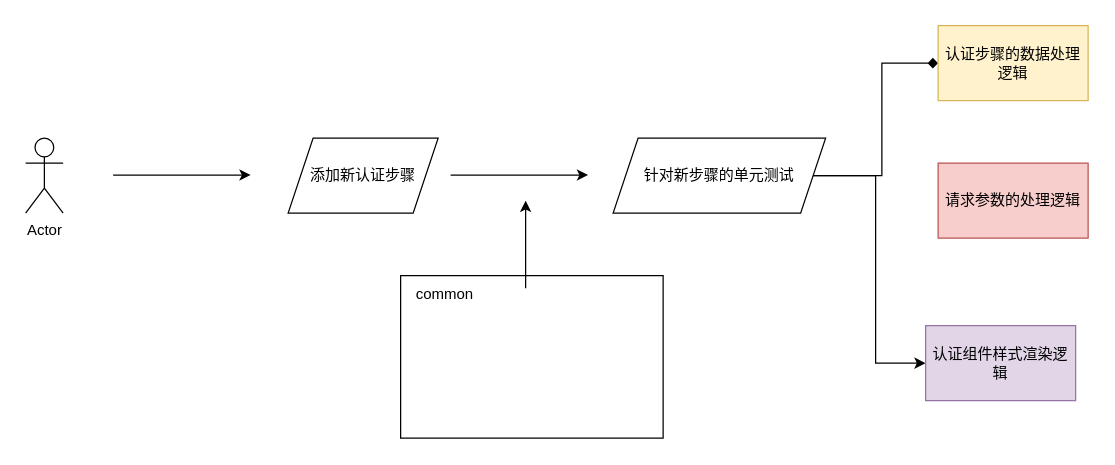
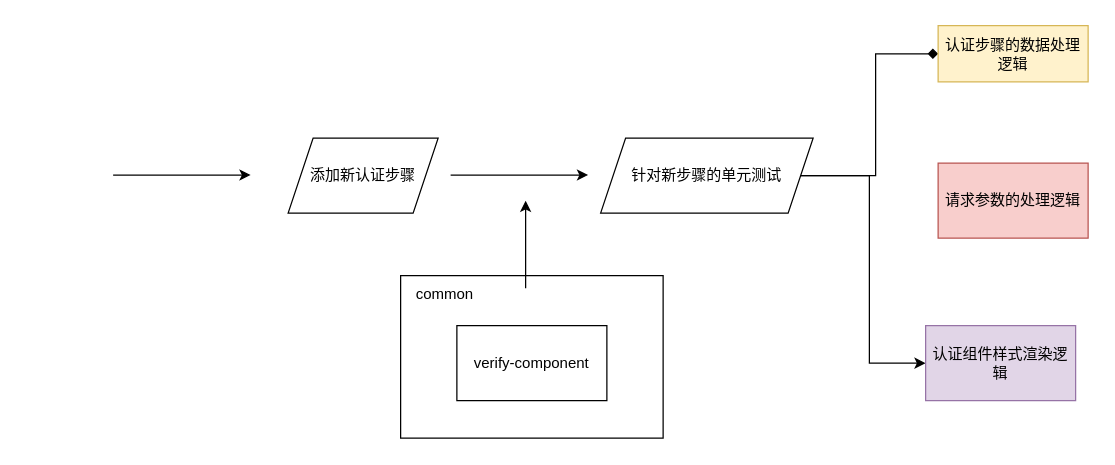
(1013, 63) -> (1013, 54)
(44, 176) -> none
(719, 176) -> (707, 176)
none -> (532, 363)
